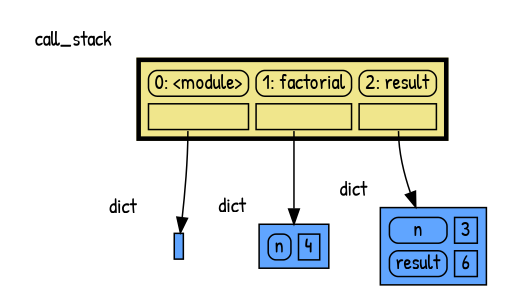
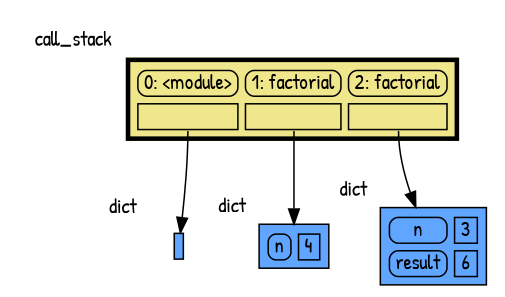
(398, 83) -> (398, 83)
